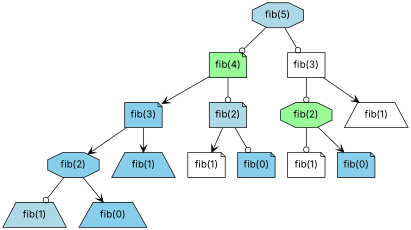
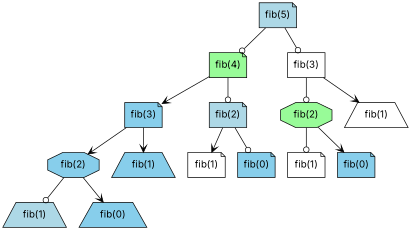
(278, 15) -> (278, 15)
